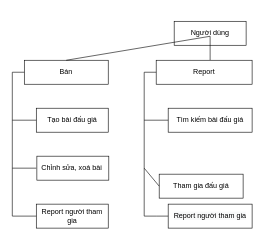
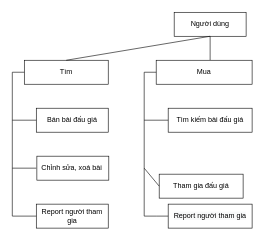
(210, 33) -> (210, 24)
(66, 72) -> (66, 72)
(204, 72) -> (204, 72)
(72, 120) -> (72, 120)
